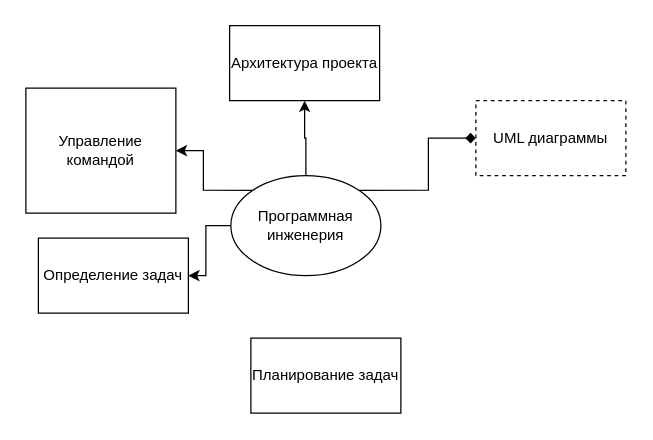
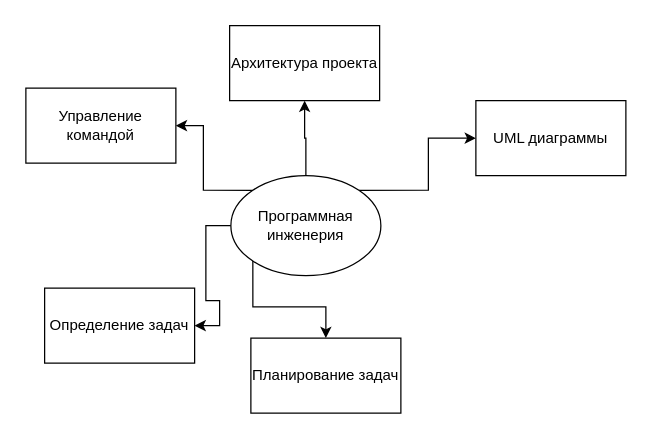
(465, 138) -> (466, 138)
(551, 138) -> (551, 138)
(101, 151) -> (101, 126)
(113, 276) -> (119, 326)
none -> (278, 307)
